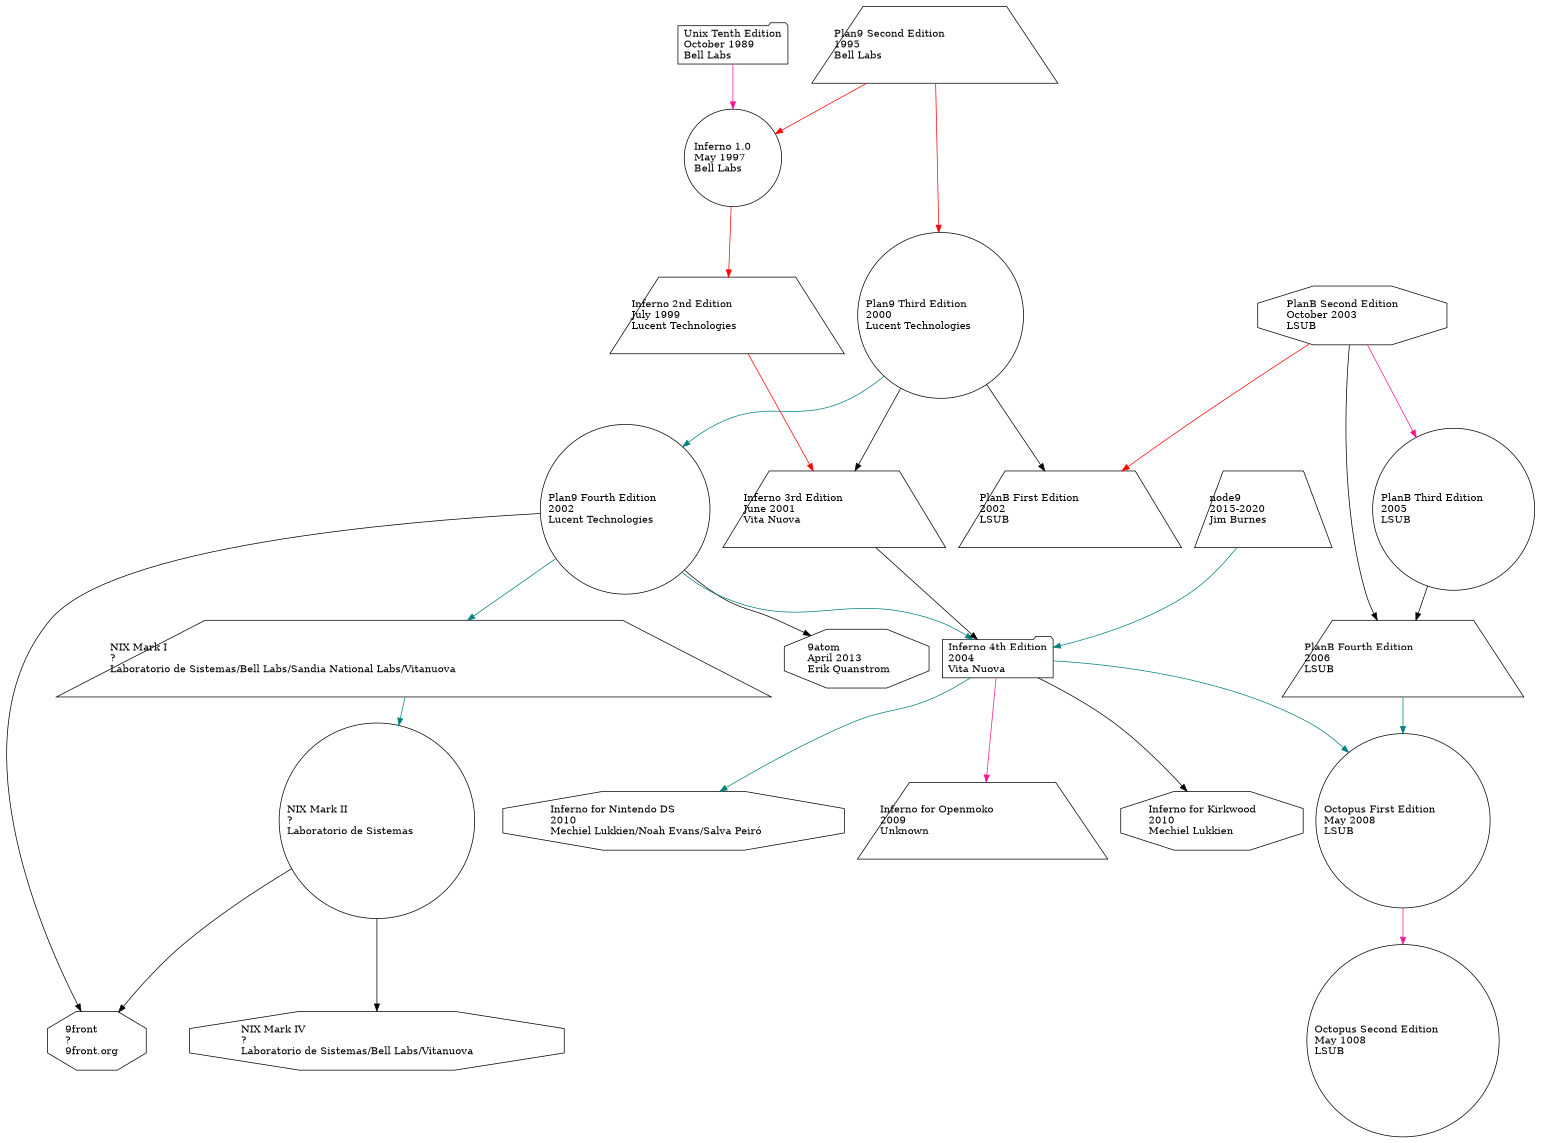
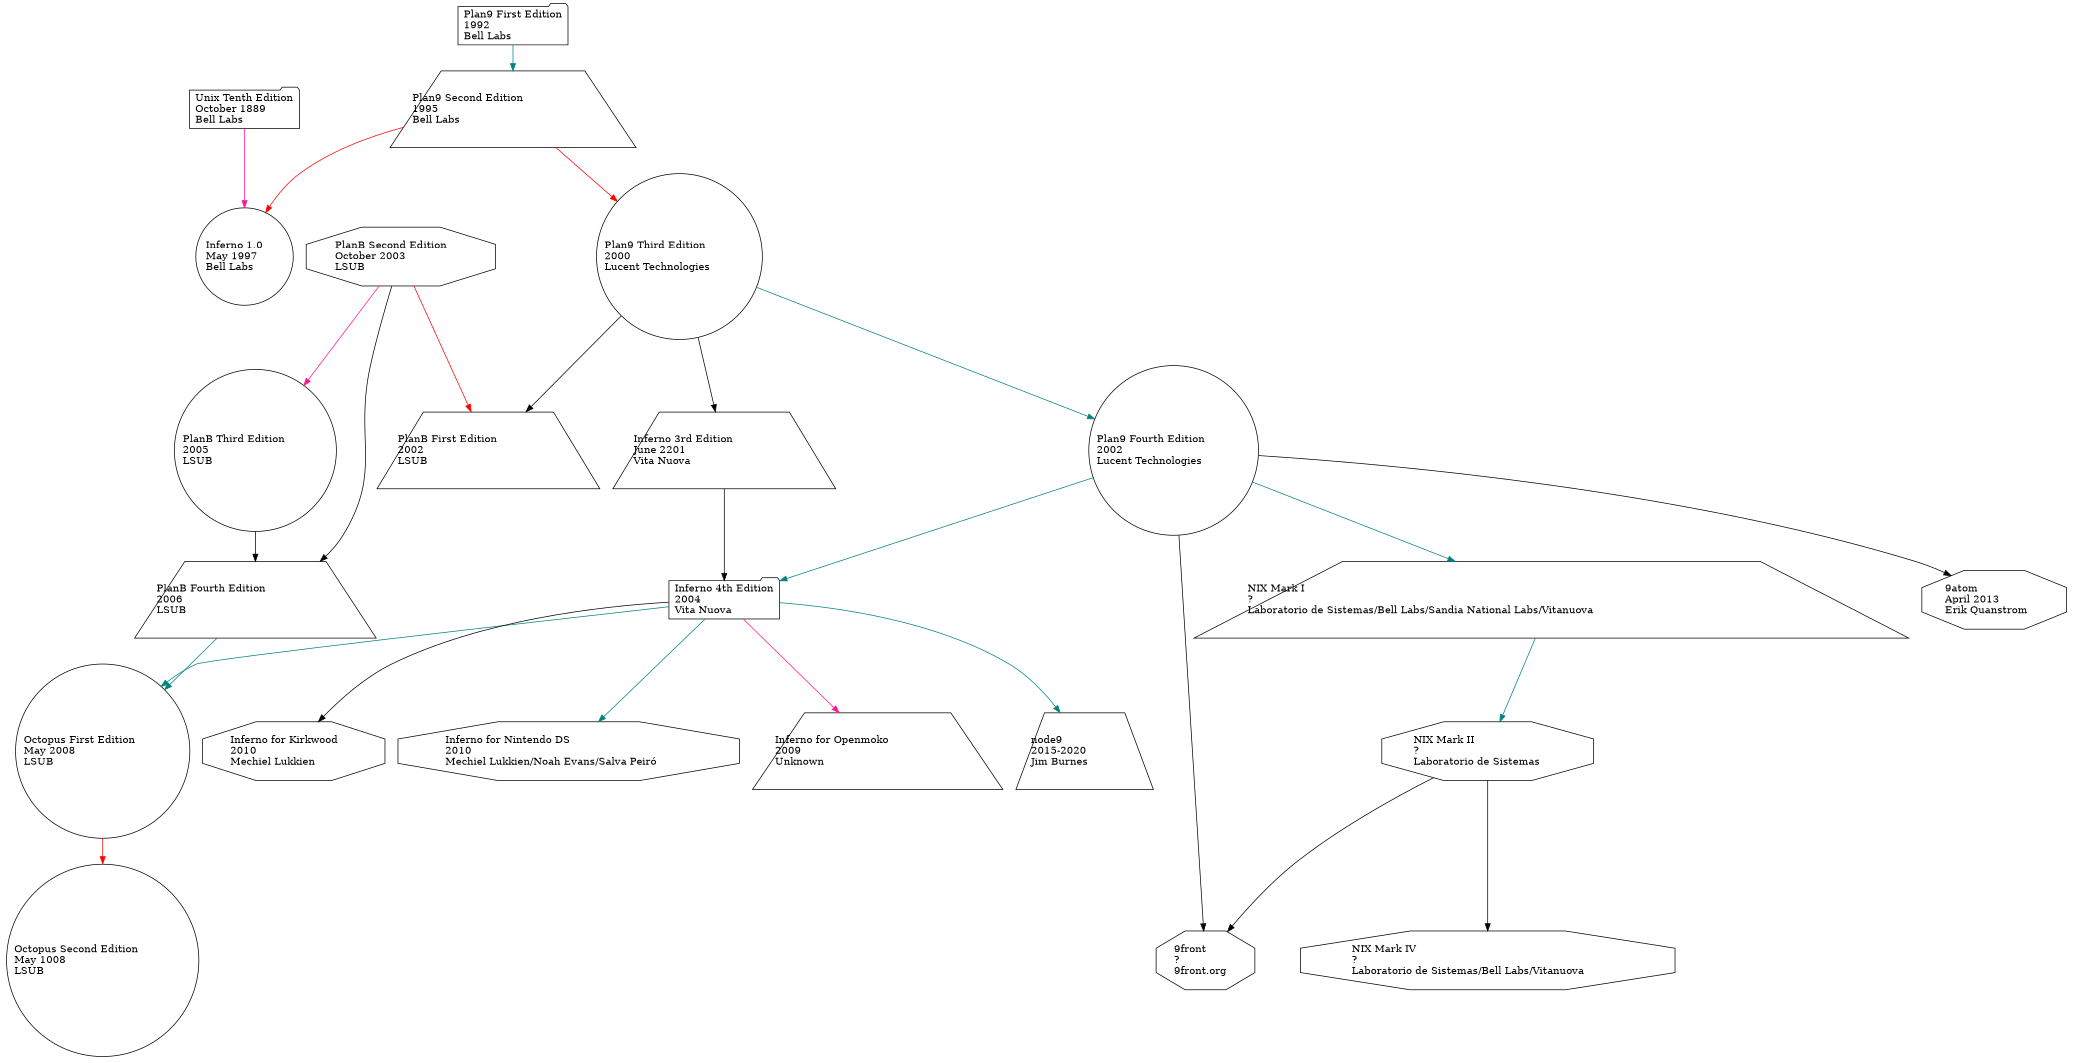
none -> (513, 26)
(733, 45) -> (245, 109)
(727, 315) -> none
(834, 509) -> (724, 450)
(1157, 612) -> (929, 630)
(377, 821) -> (1488, 751)
(1403, 922) -> (103, 847)
